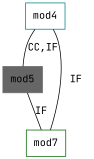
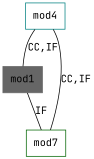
(23, 80) -> (23, 80)
(76, 80) -> (76, 80)
